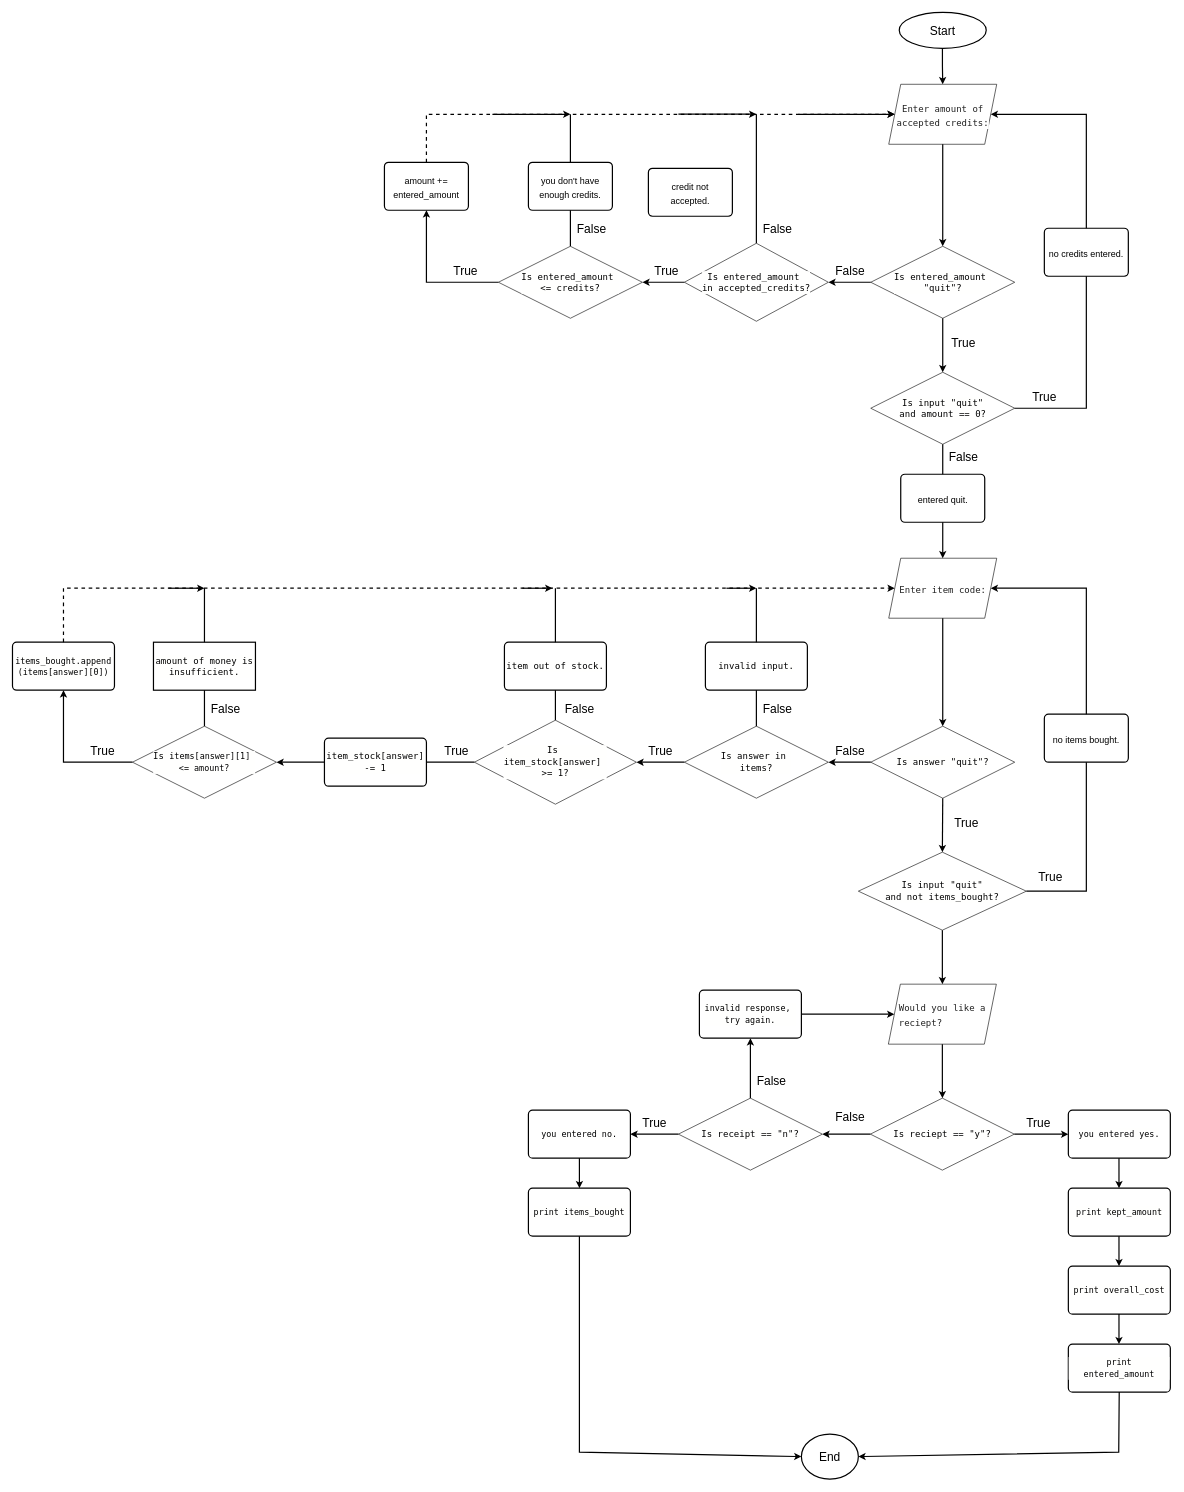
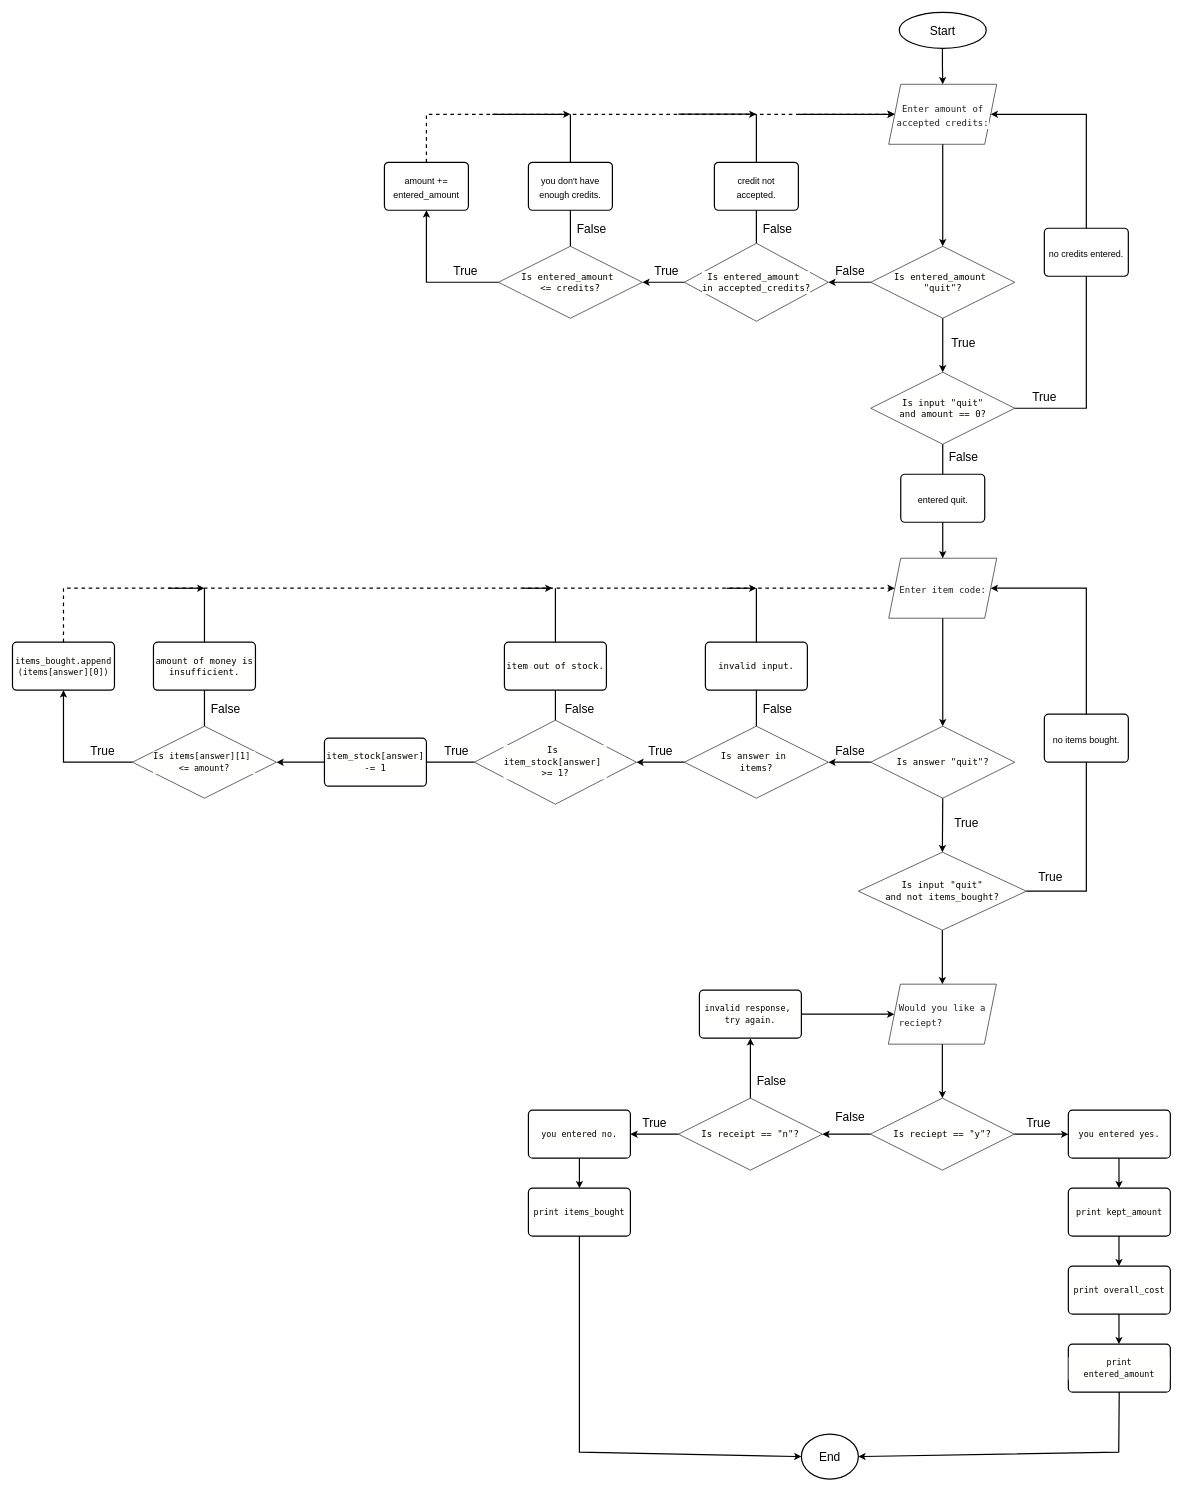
(690, 192) -> (756, 186)
(204, 666) -> (204, 666)
